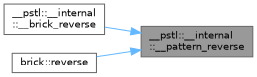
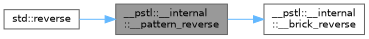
(118, 29) -> (241, 19)
(54, 63) -> (42, 19)
